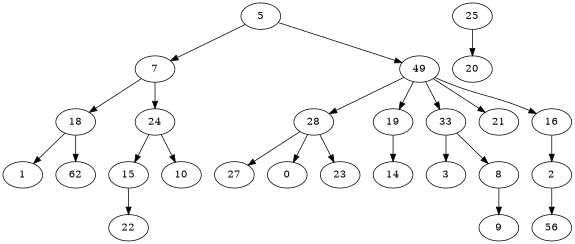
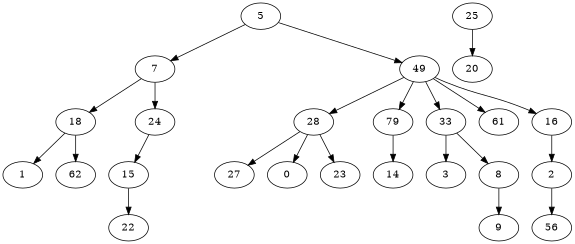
(393, 122) -> (393, 122)
(499, 122) -> (499, 122)
(181, 175) -> none
